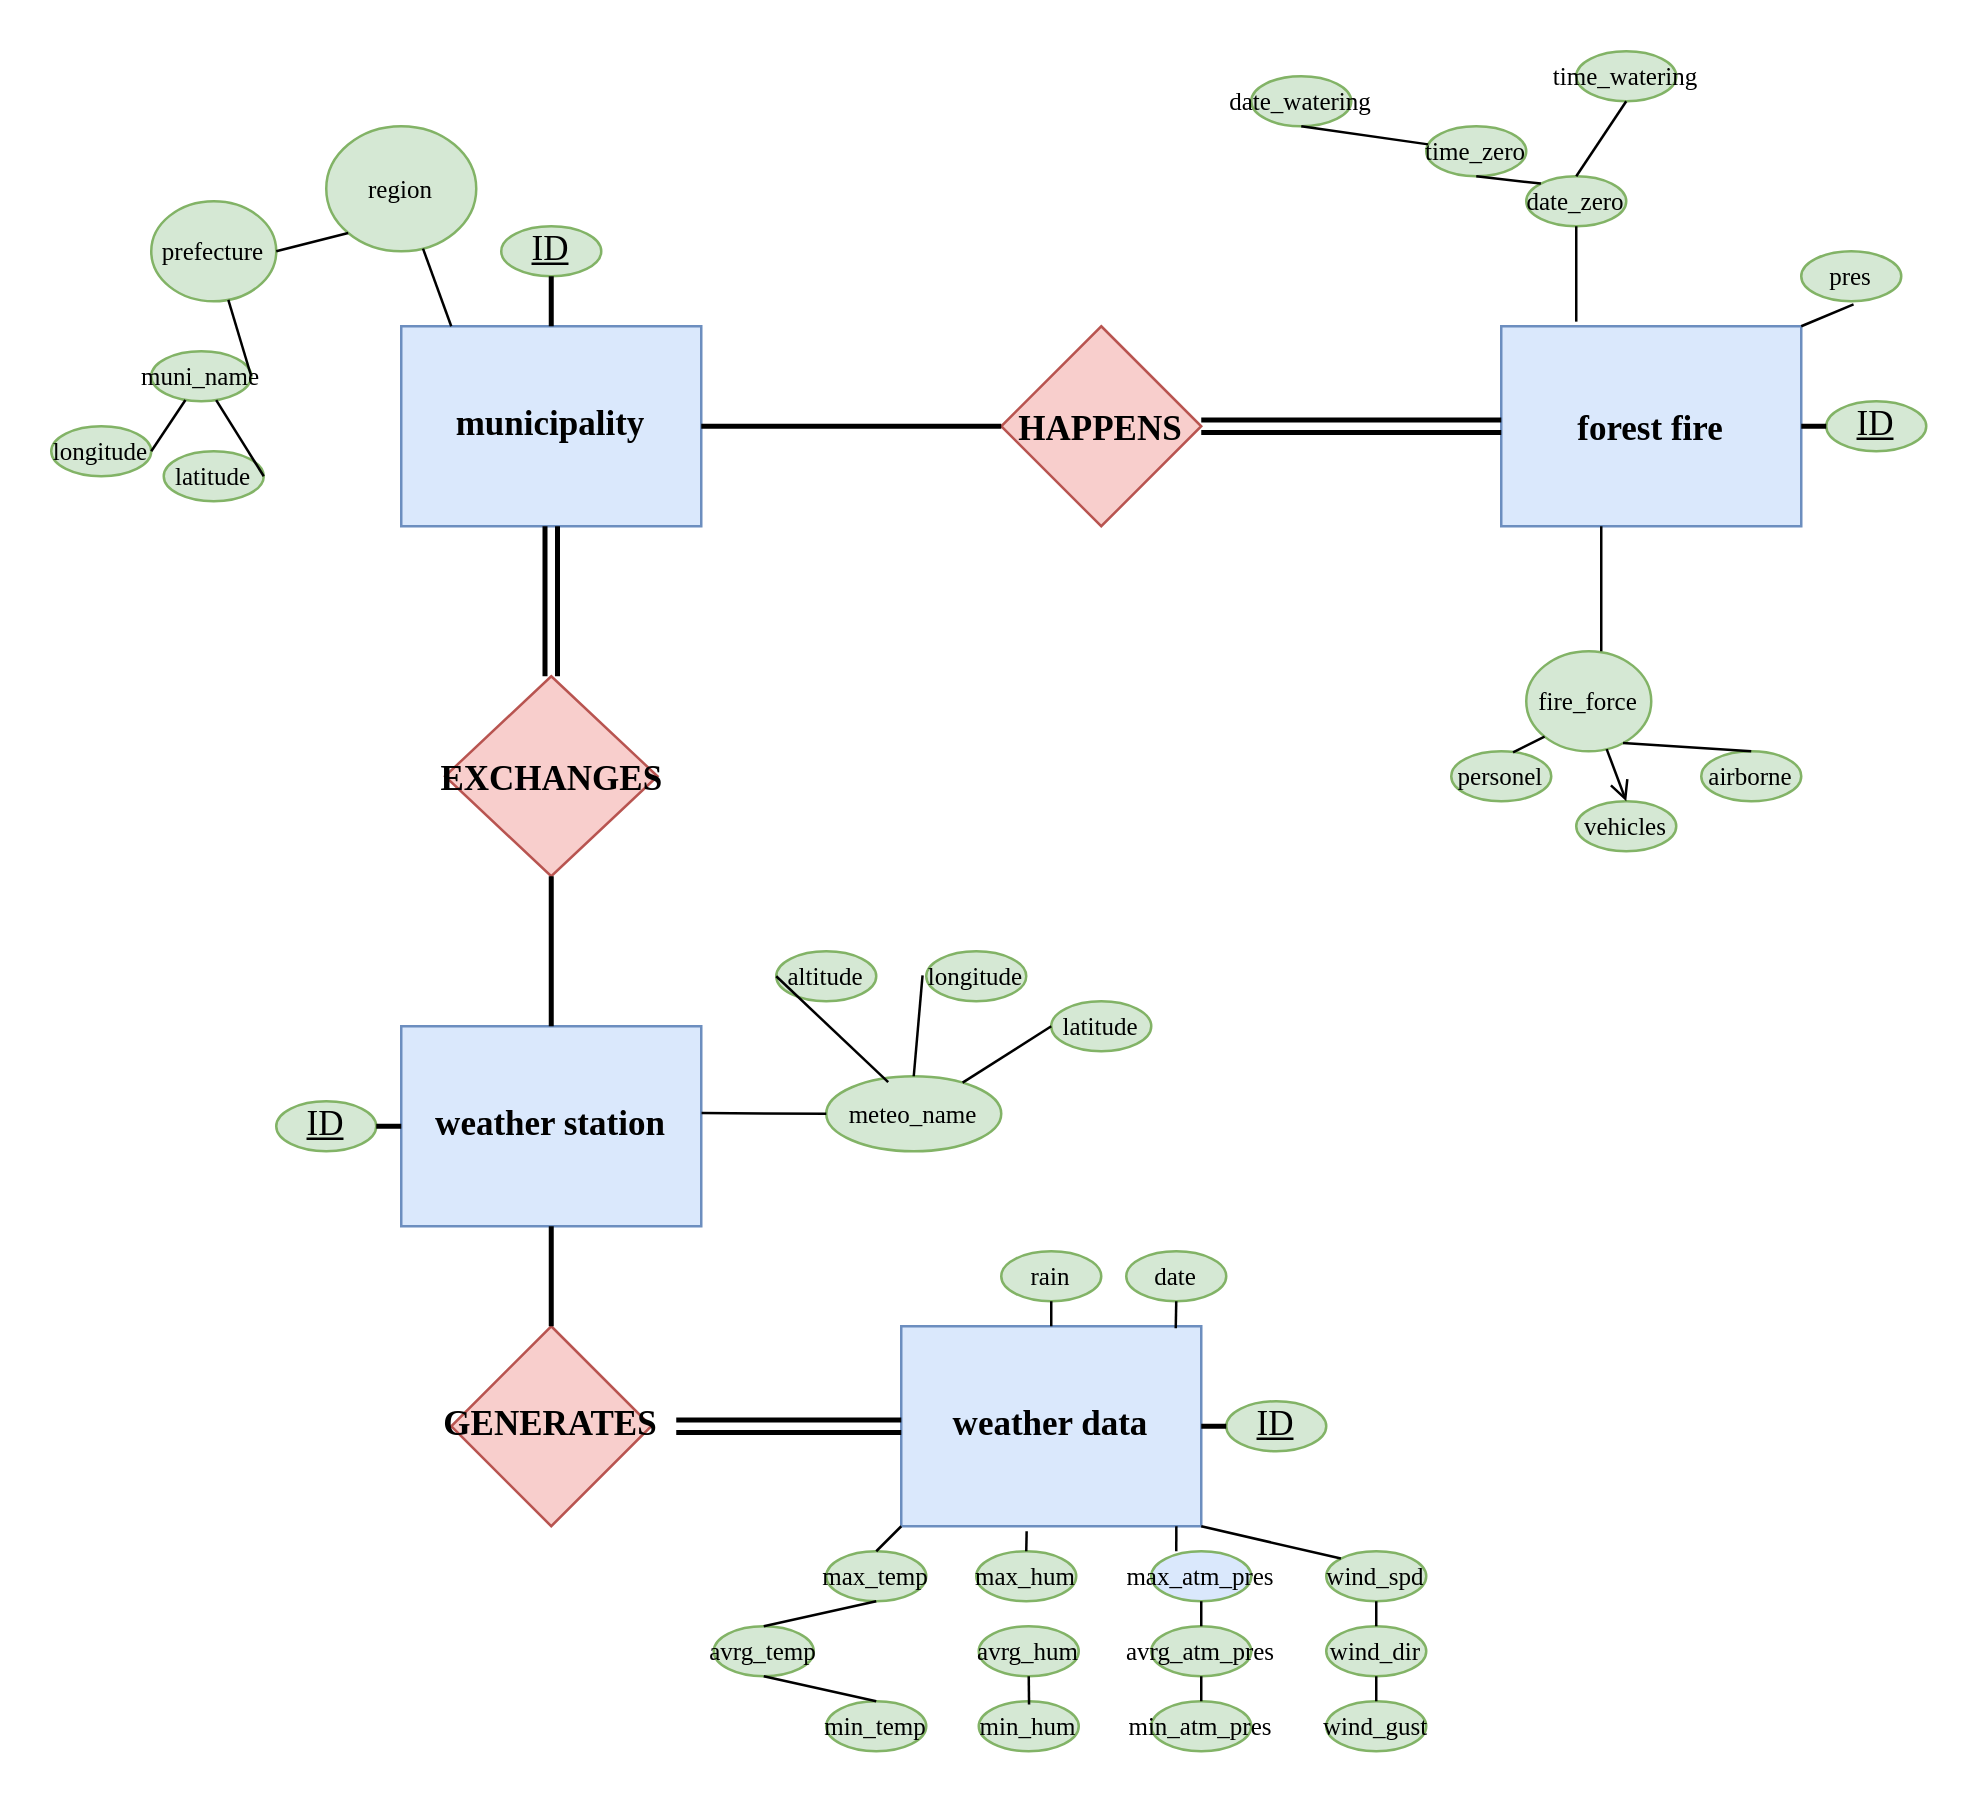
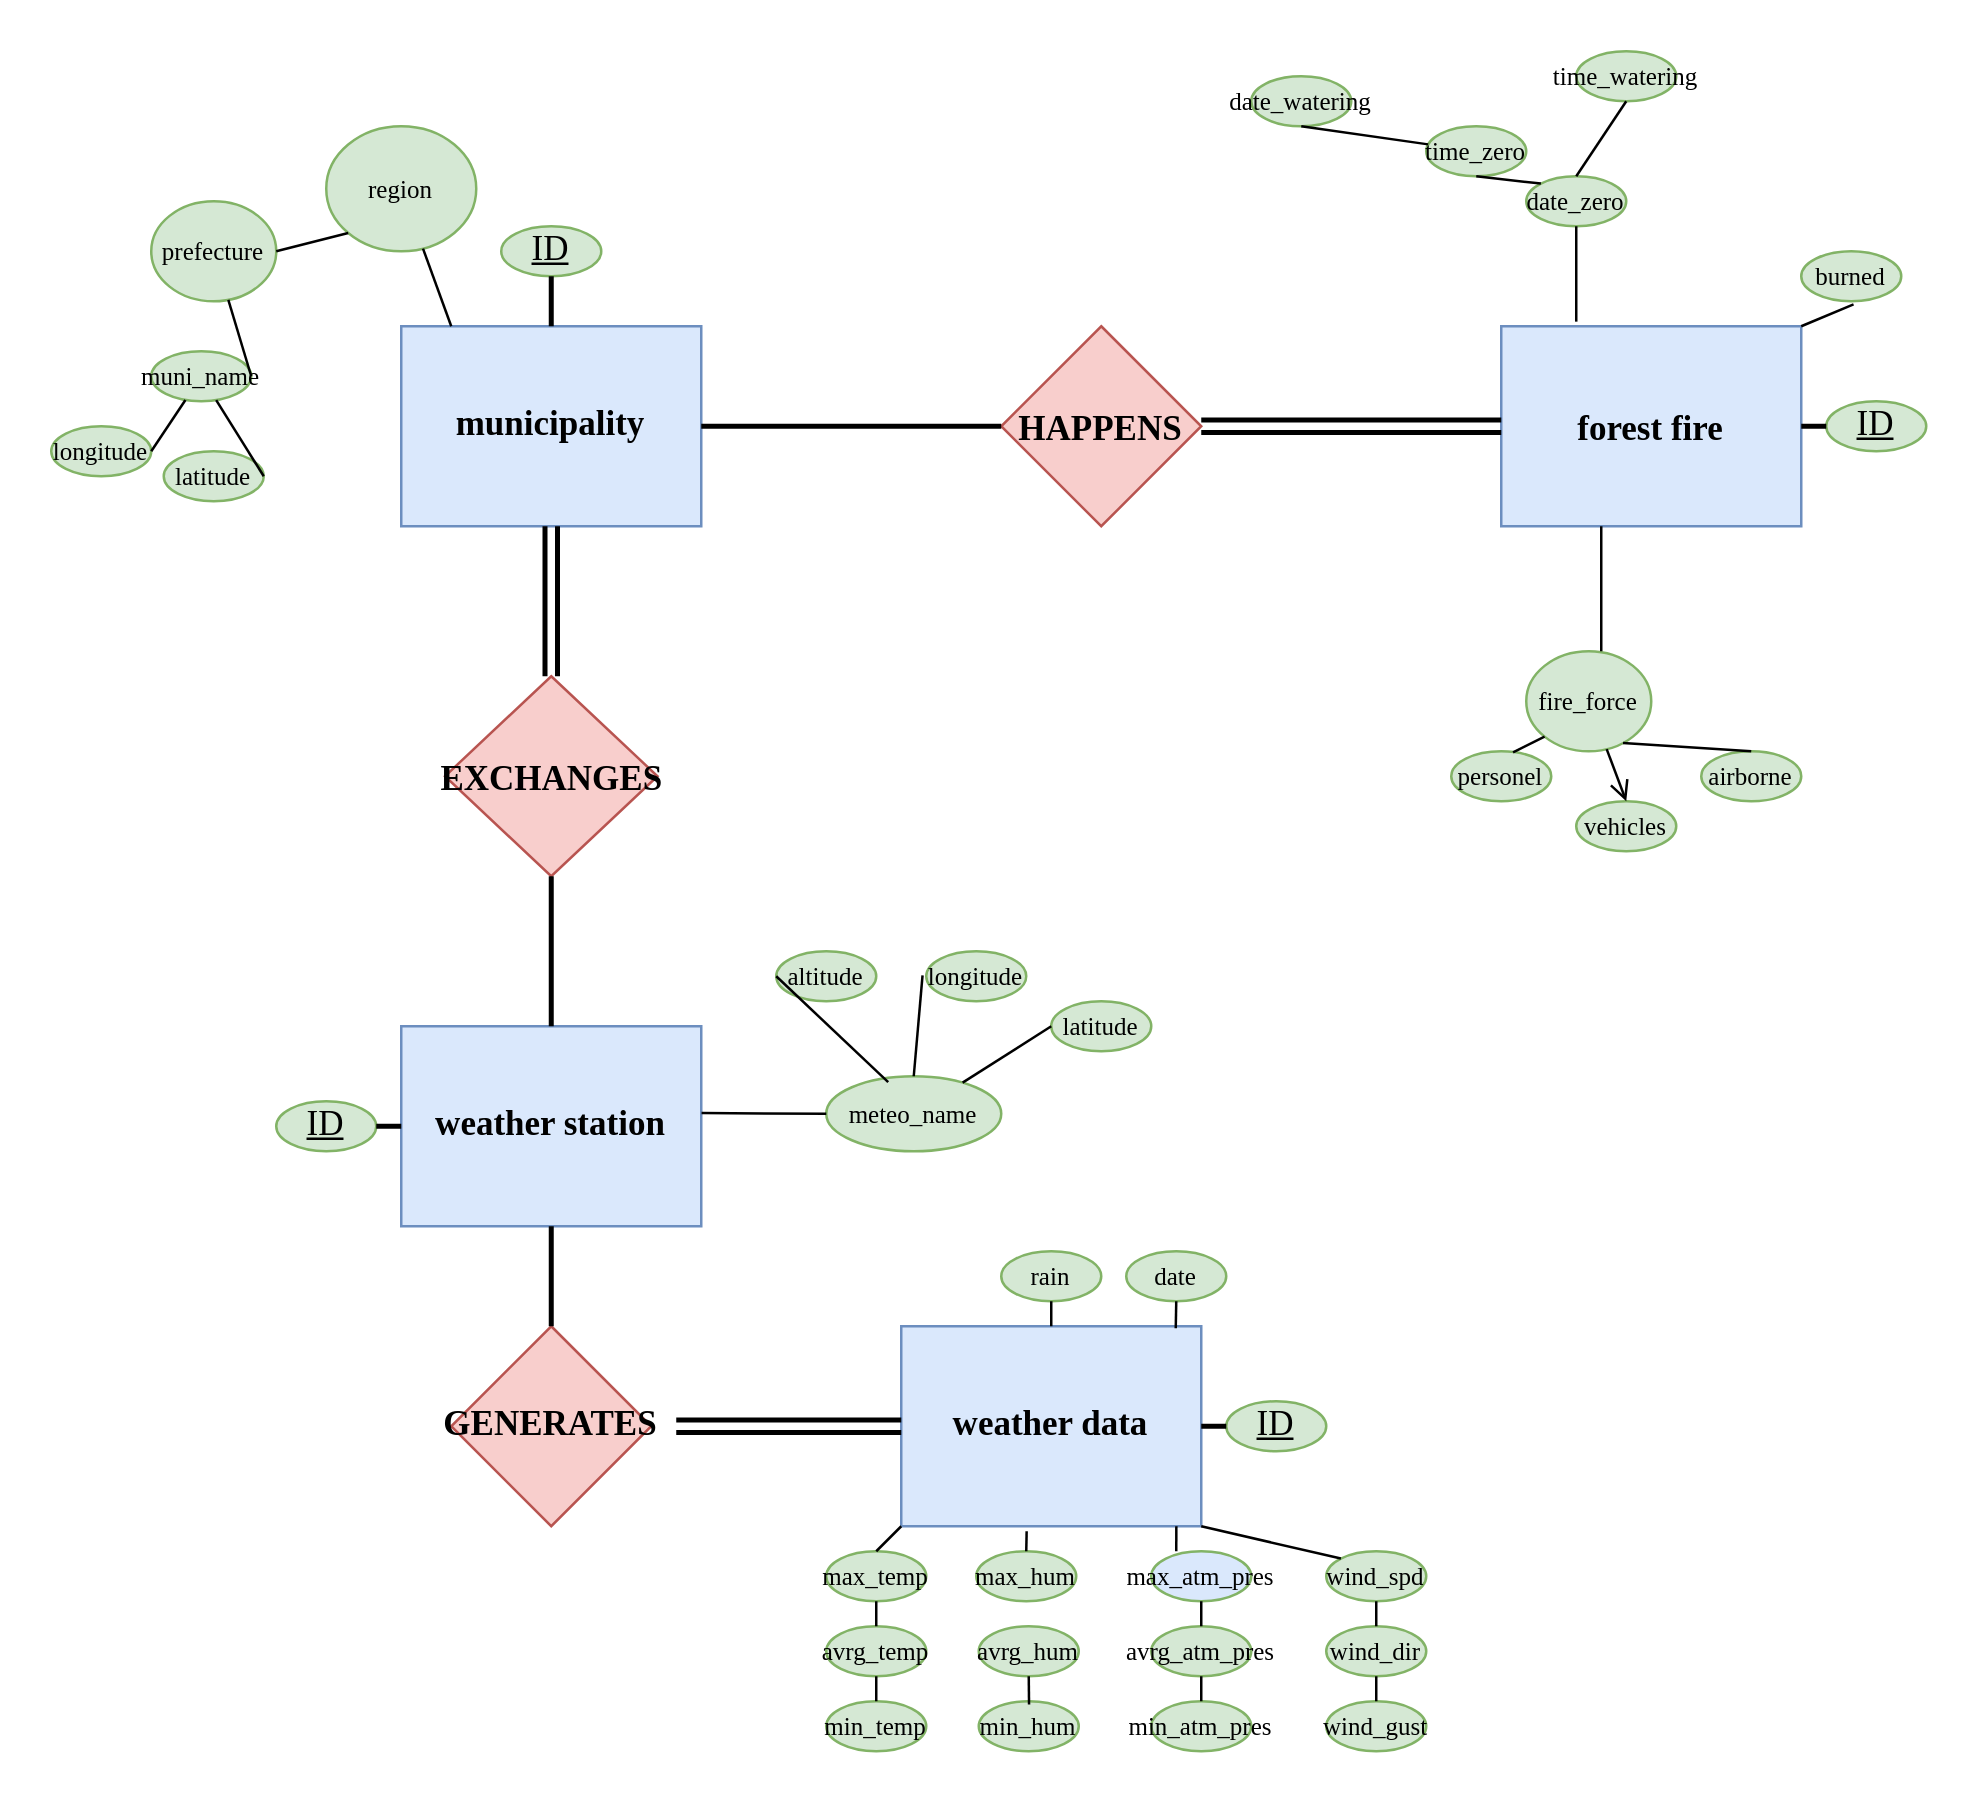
(1851, 276) -> (1851, 276)
(764, 1651) -> (876, 1651)
